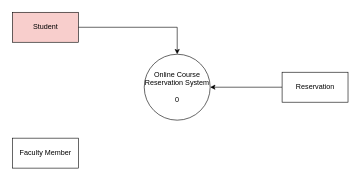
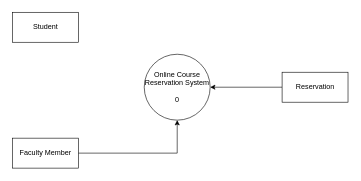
(45, 27) -> (45, 27)
(176, 27) -> none
none -> (177, 125)
